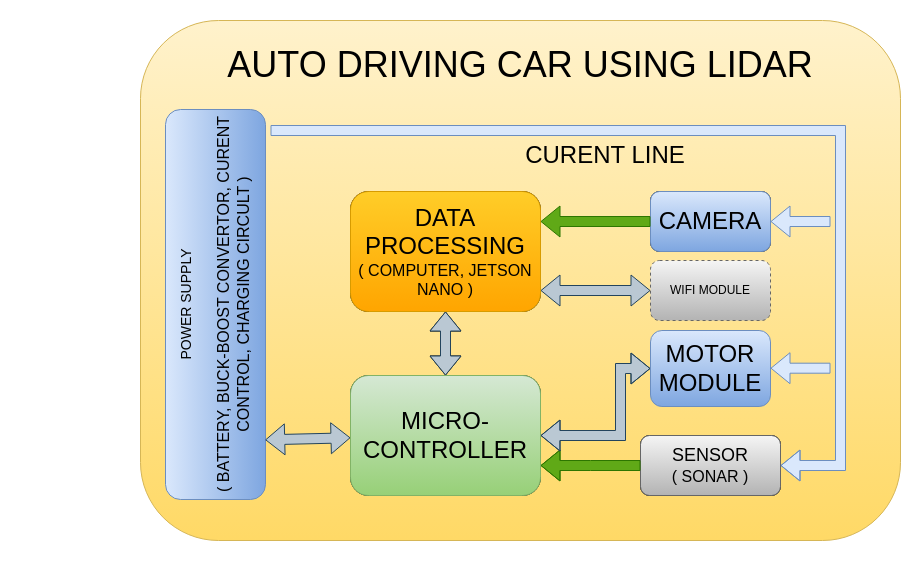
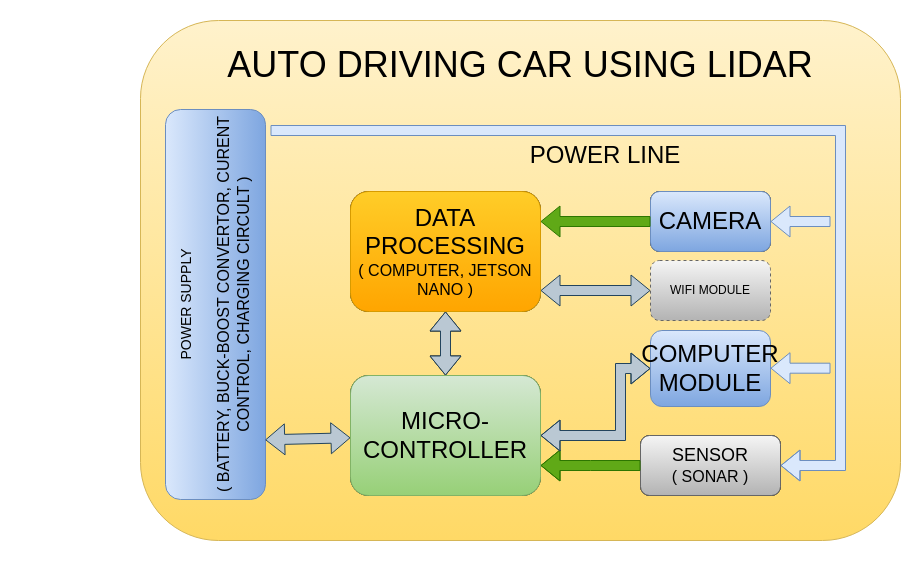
(606, 156) -> (606, 156)
(711, 369) -> (711, 369)
